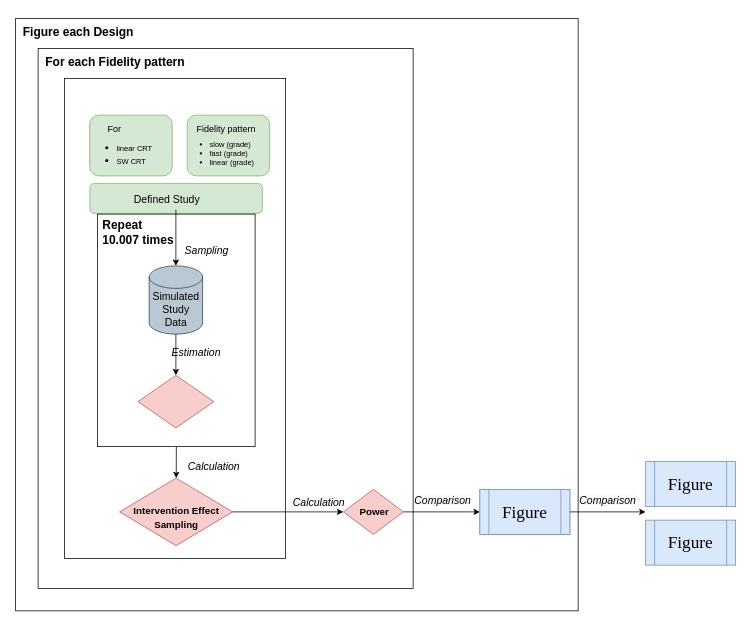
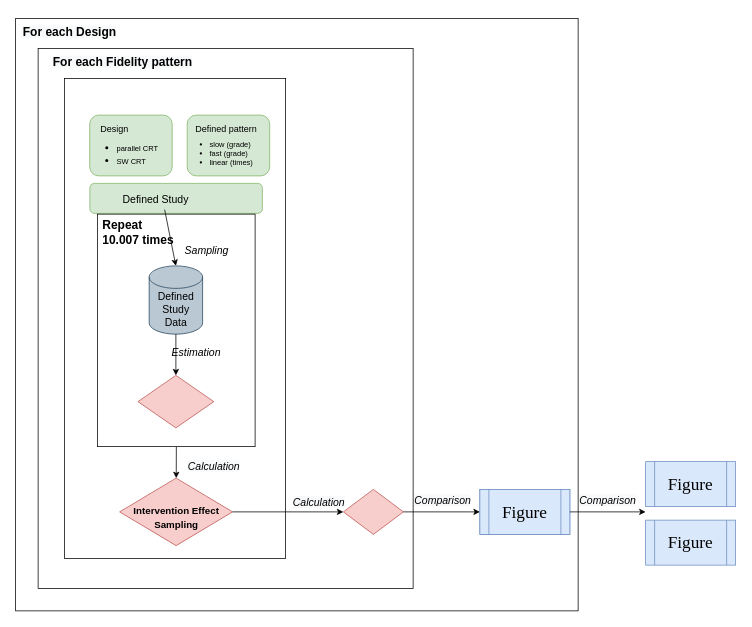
(99, 41) -> (89, 31)
(117, 61) -> (124, 61)
(114, 129) -> (114, 129)
(226, 129) -> (226, 129)
(112, 153) -> (116, 153)
(206, 153) -> (205, 153)
(176, 198) -> (164, 198)
(176, 309) -> (176, 309)
(373, 512) -> none
